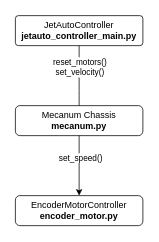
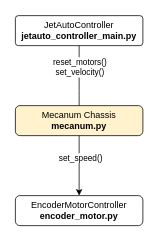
(79, 120) -> (79, 120)
